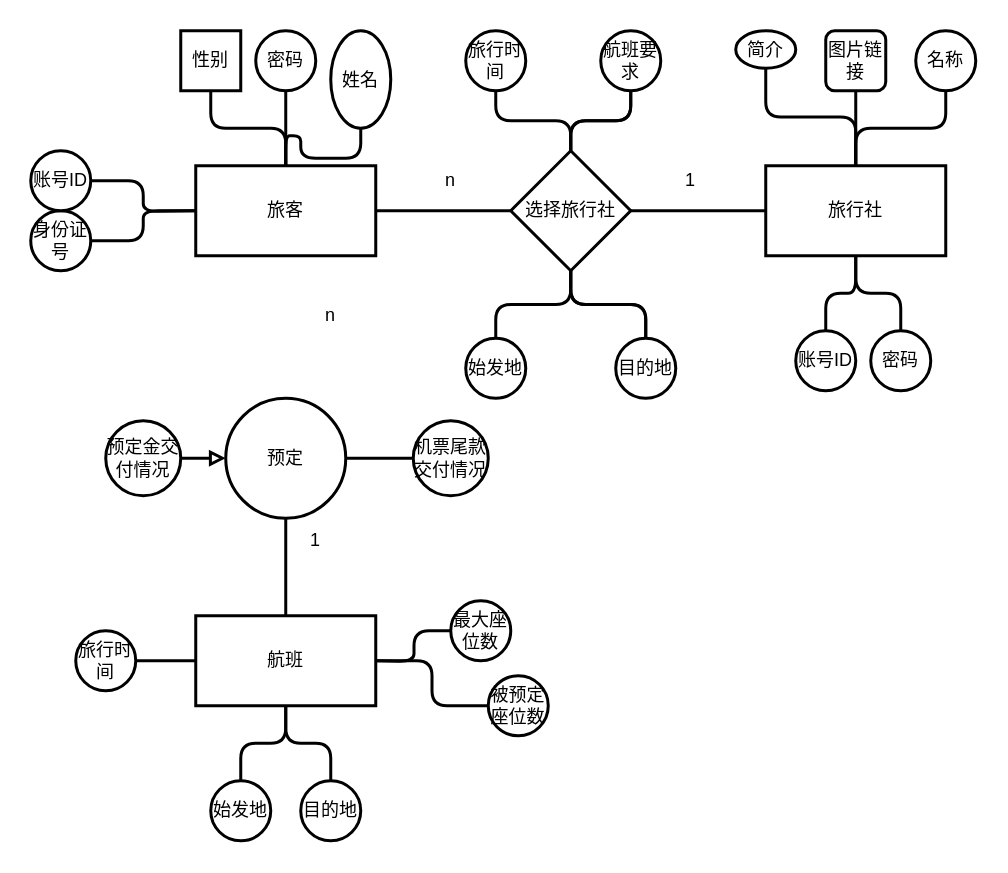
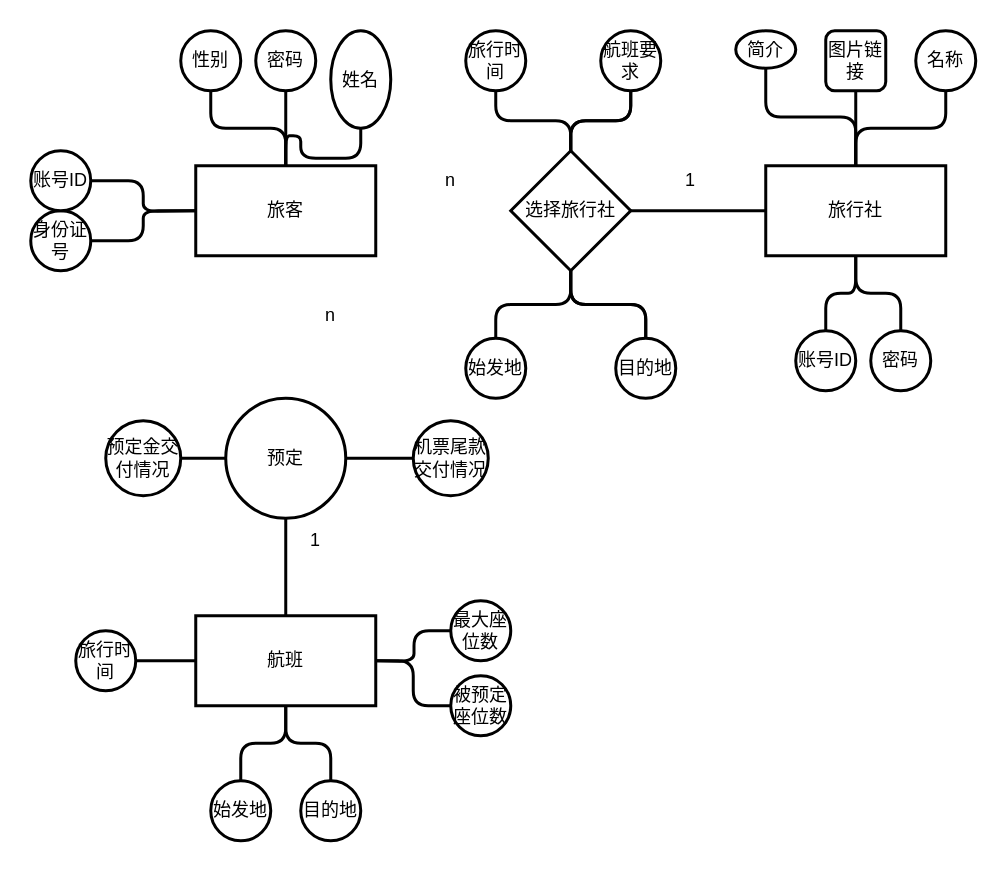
(211, 61) -> (211, 61)
(446, 211) -> none
(208, 458) -> (215, 458)
(518, 706) -> (481, 706)
